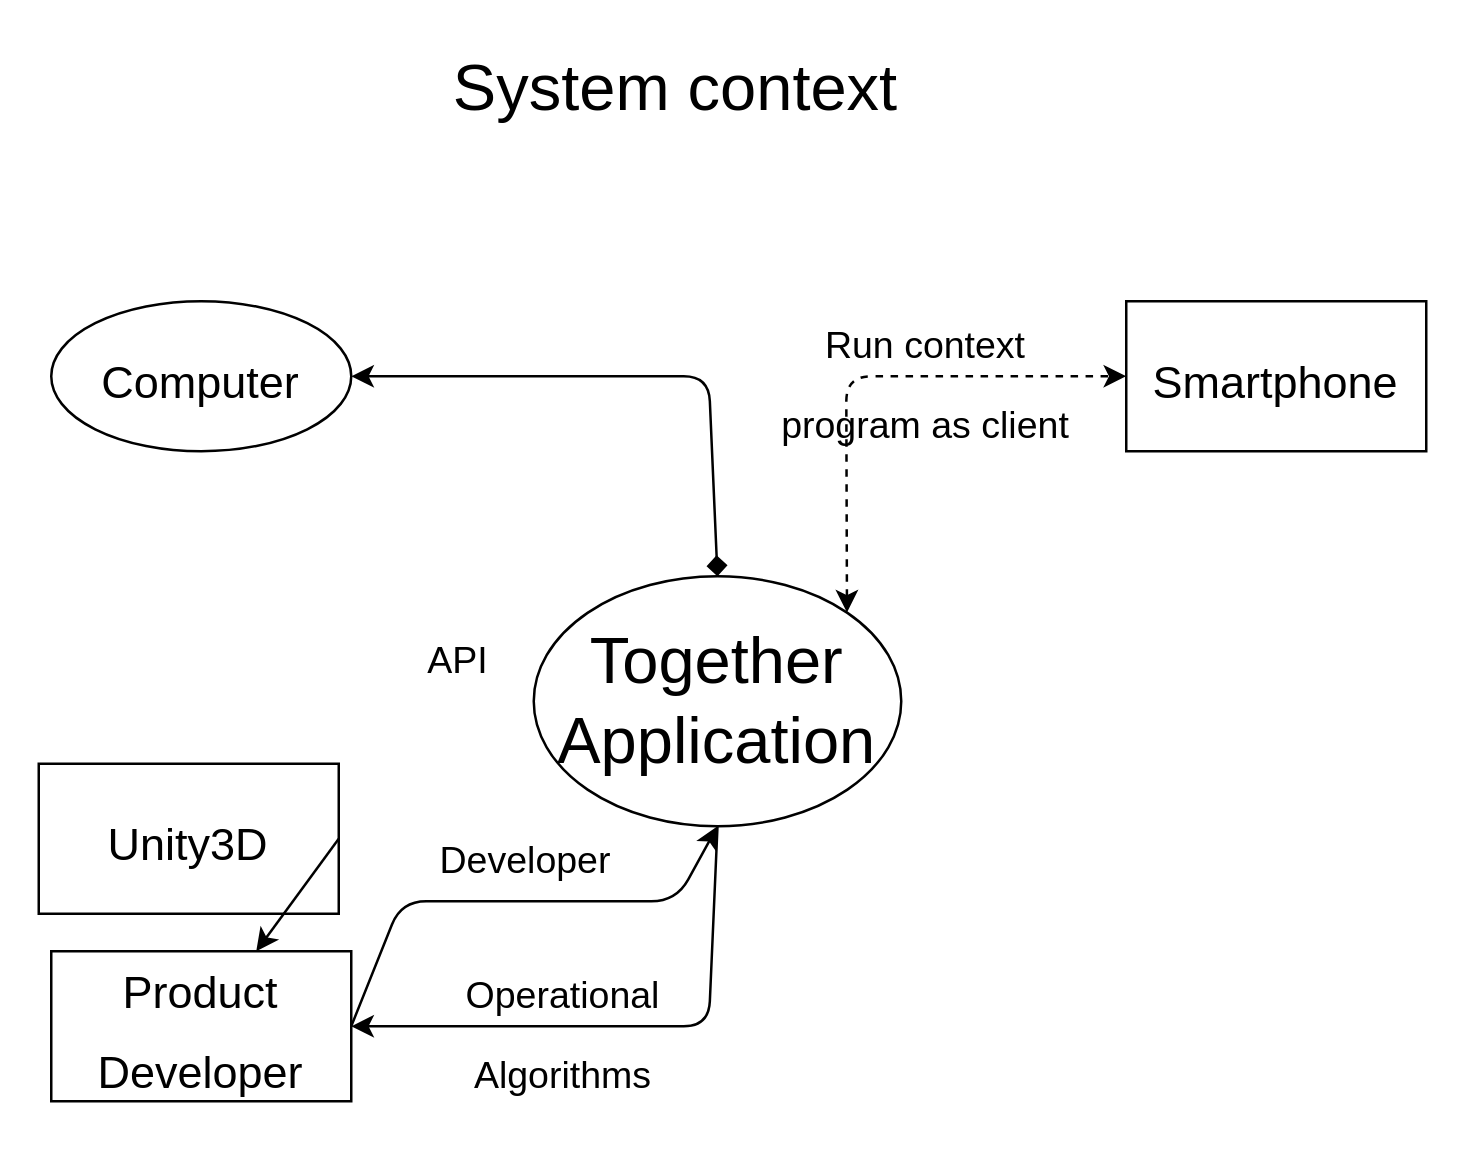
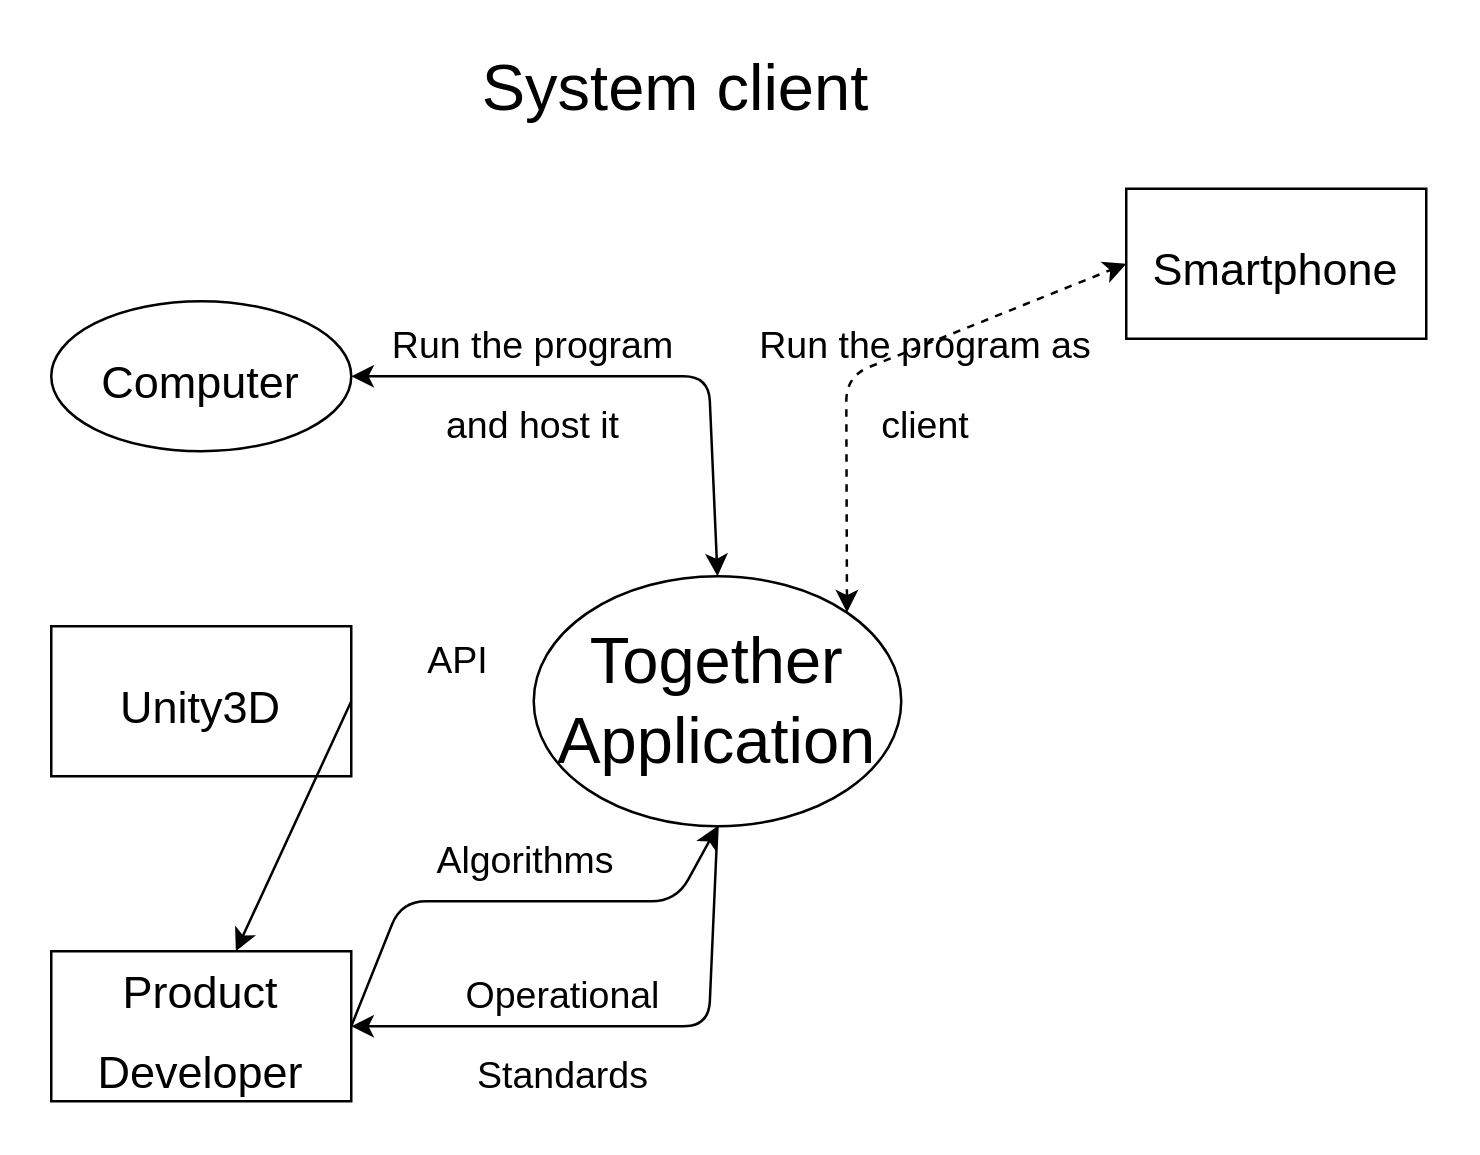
(676, 89) -> (676, 89)
none -> (534, 376)
(926, 376) -> (926, 376)
(1276, 376) -> (1276, 264)
(717, 556) -> (717, 557)
(189, 839) -> (201, 701)
(526, 851) -> (526, 851)
(564, 1026) -> (564, 1026)
